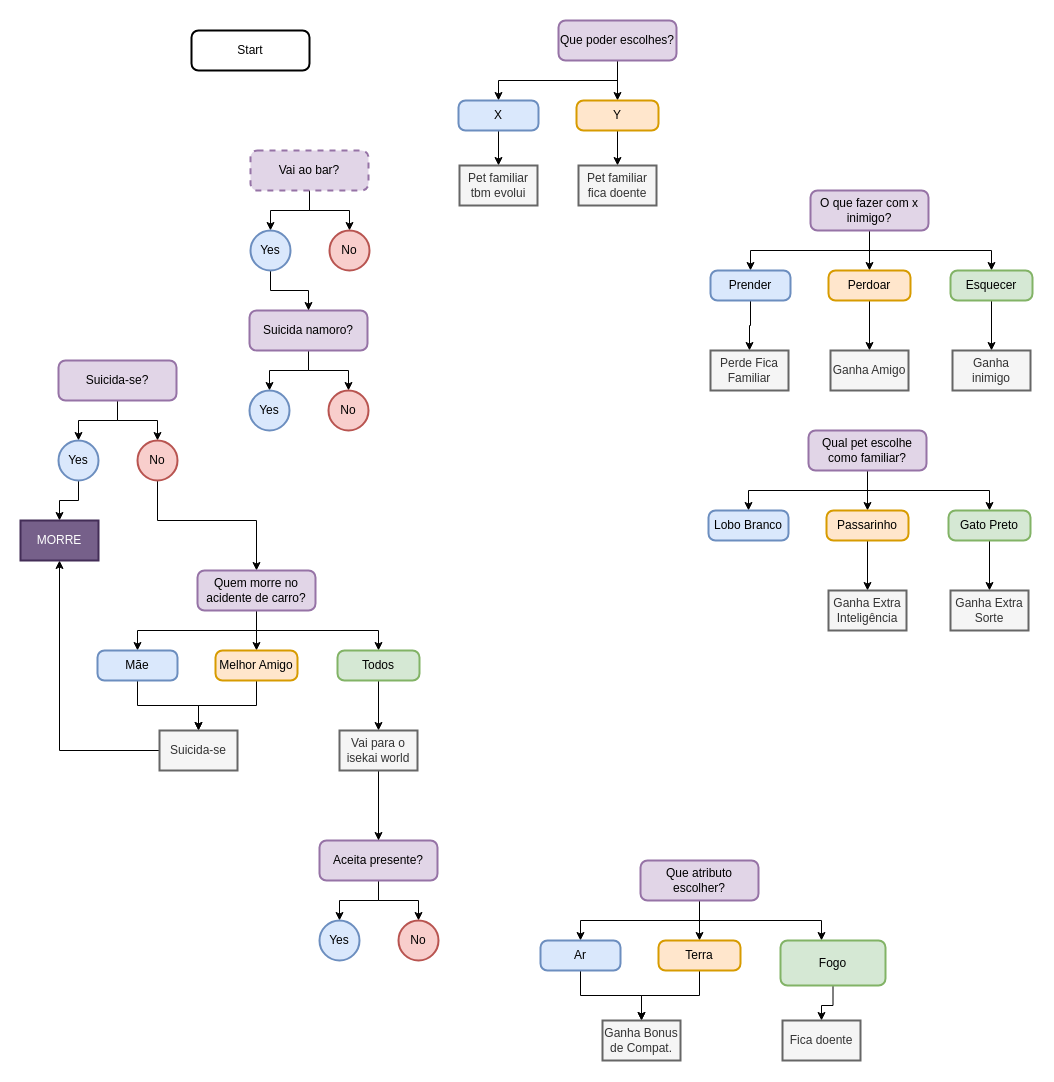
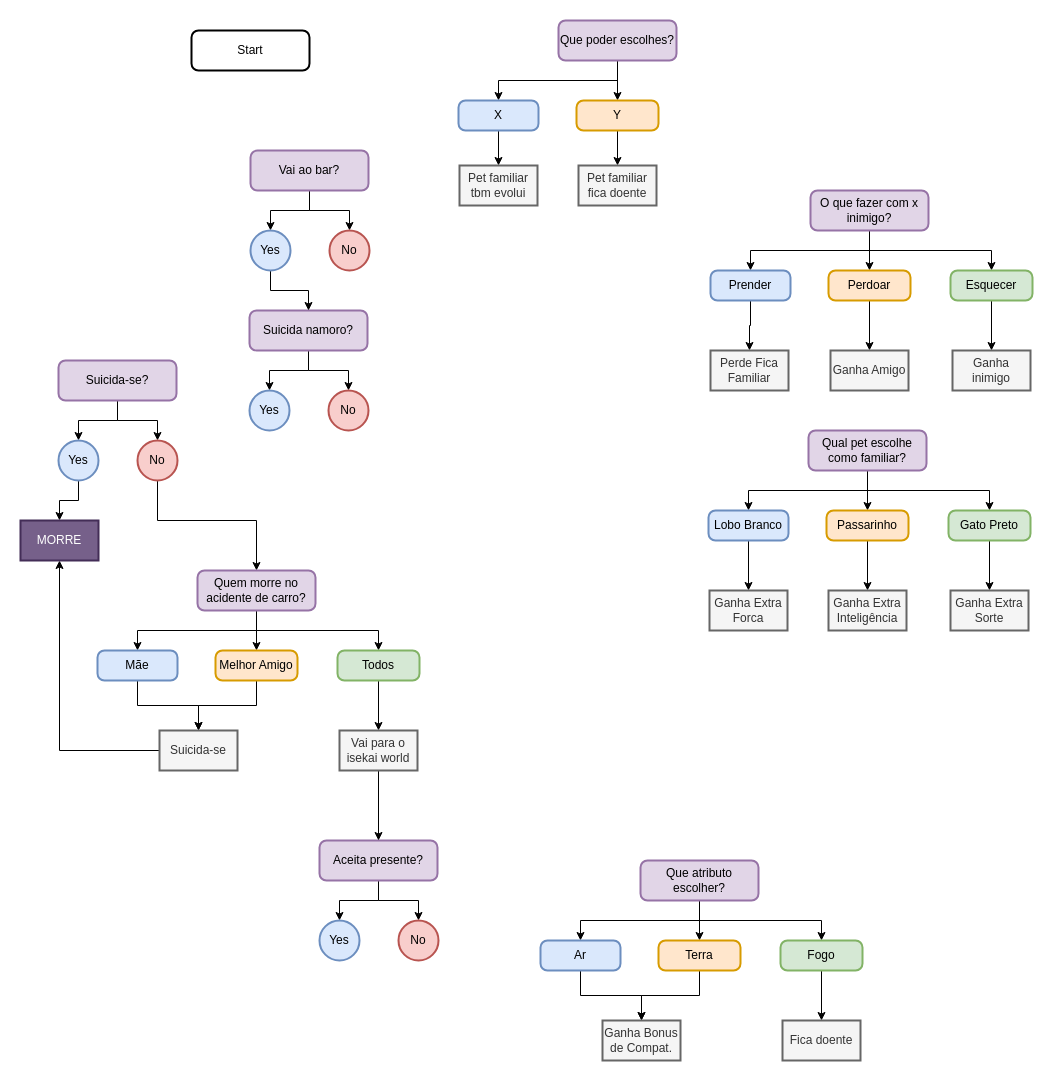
(310, 171) -> (310, 171)
none -> (749, 562)
none -> (749, 611)
(833, 963) -> (822, 956)
